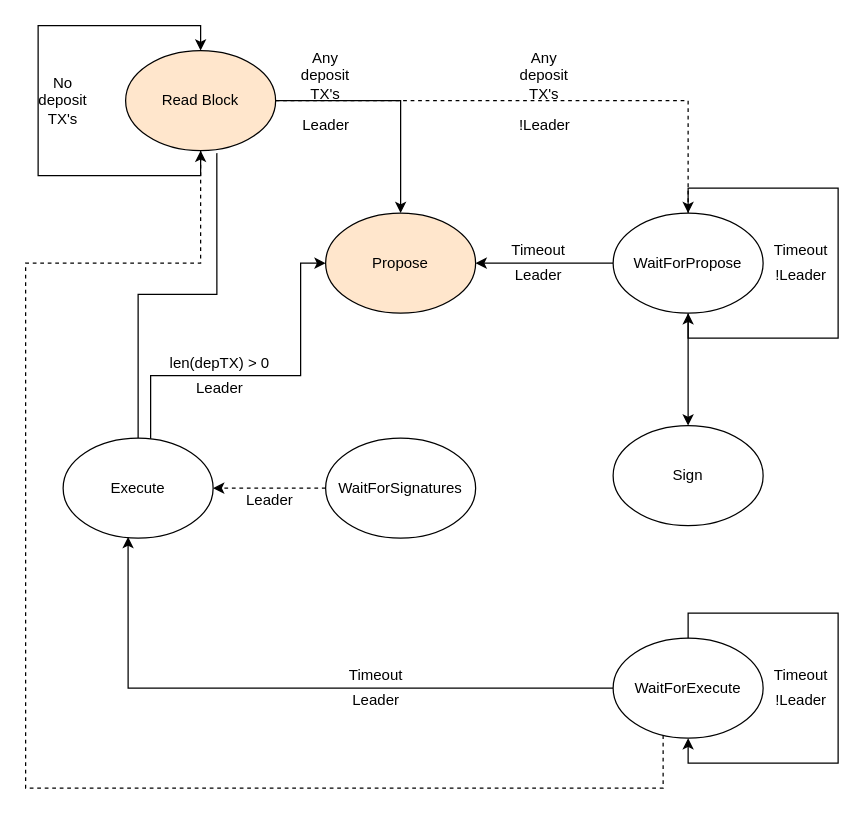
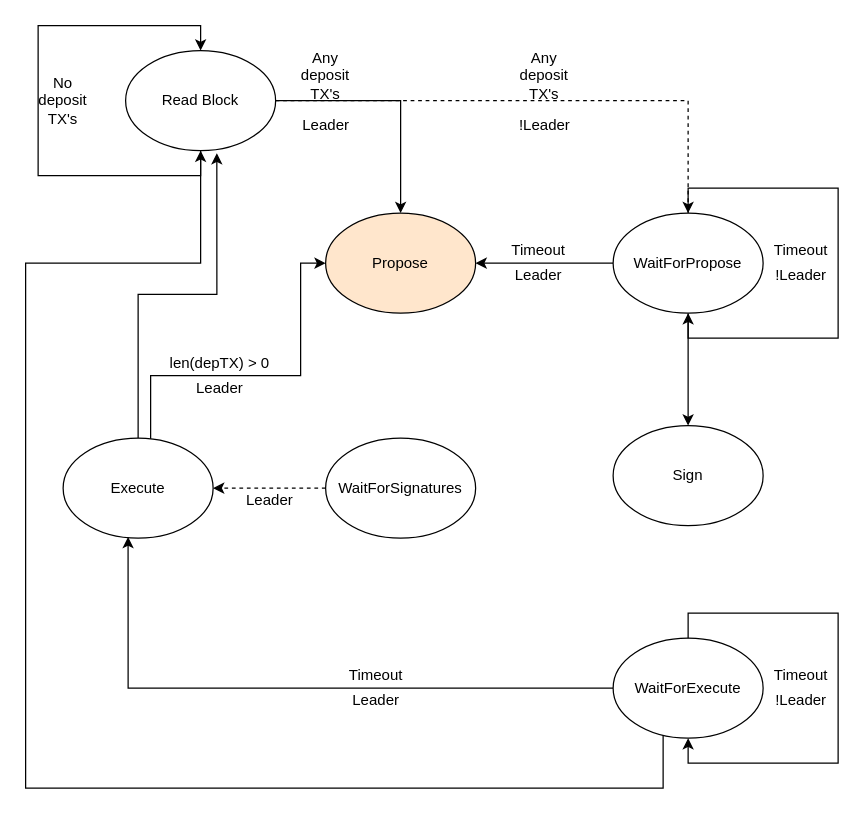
(201, 101) -> (201, 101)
(217, 159) -> (217, 163)
(26, 738) -> (26, 738)
